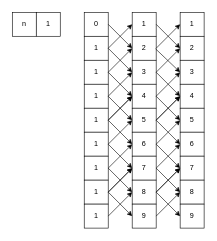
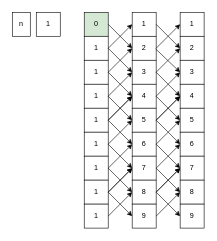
(24, 24) -> (21, 24)
(96, 24) -> (96, 24)
